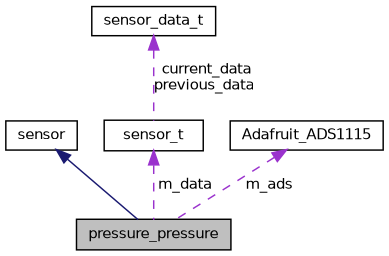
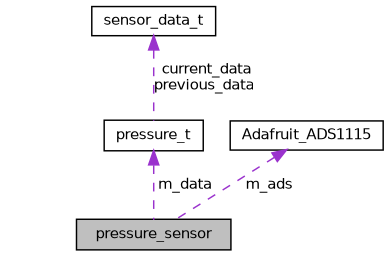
(42, 135) -> none
(154, 135) -> (154, 135)
(154, 235) -> (154, 235)
